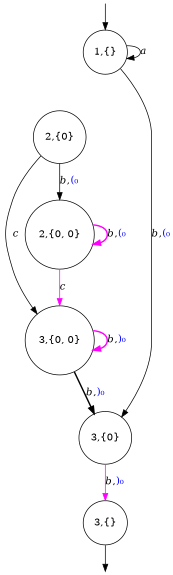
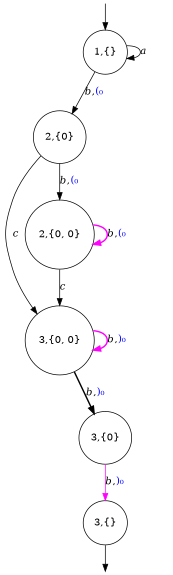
(152, 239) -> (85, 90)
(60, 284) -> (60, 284)
